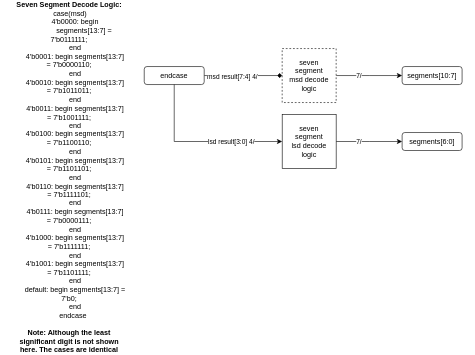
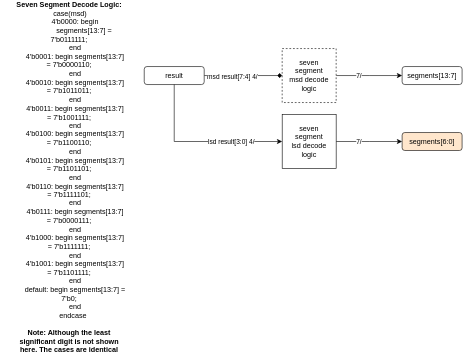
(174, 75) -> (174, 75)
(432, 75) -> (432, 75)
(432, 141) -> (432, 141)
